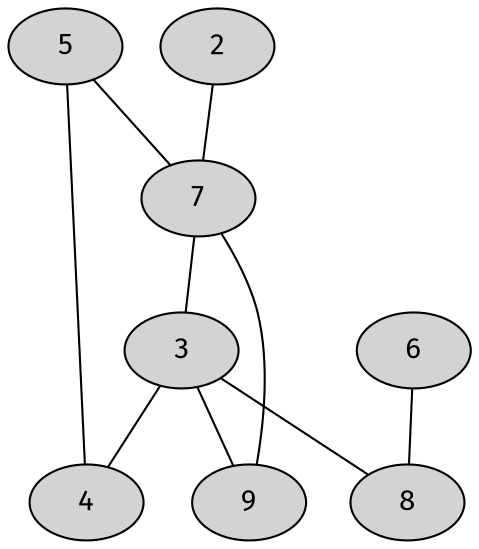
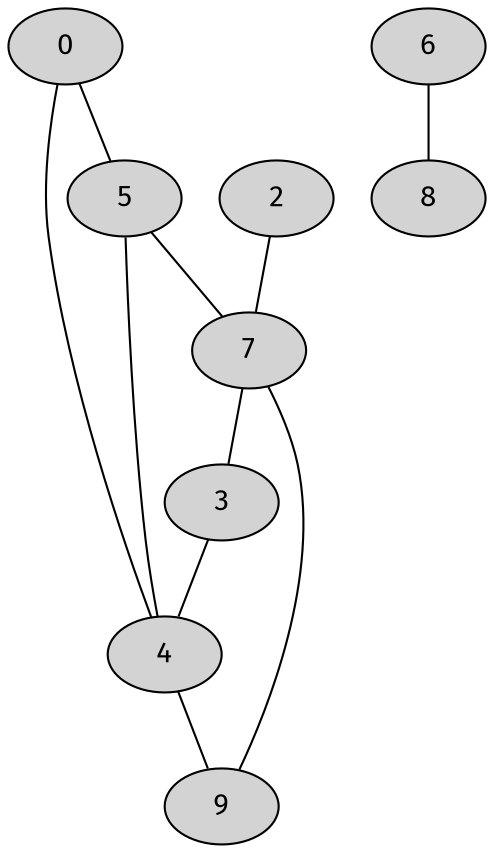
none -> (65, 46)
(294, 426) -> none
(215, 427) -> (193, 730)
